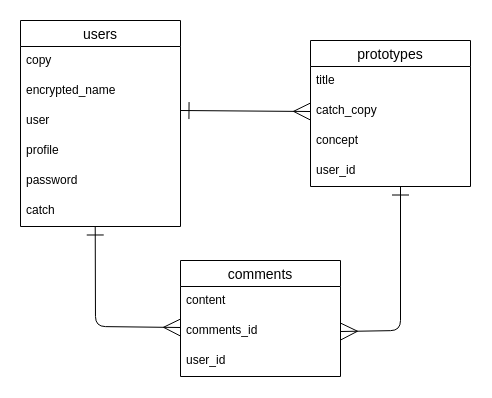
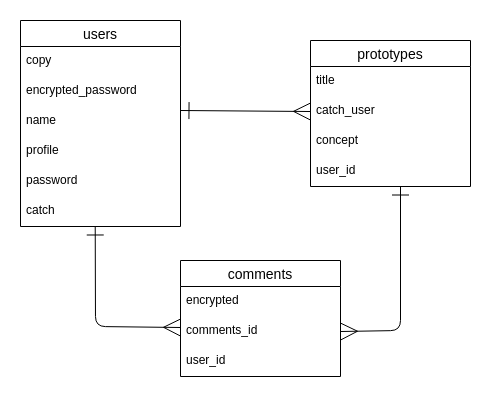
(73, 90) -> (86, 90)
(350, 110) -> (350, 110)
(39, 120) -> (39, 120)
(210, 300) -> (216, 300)
